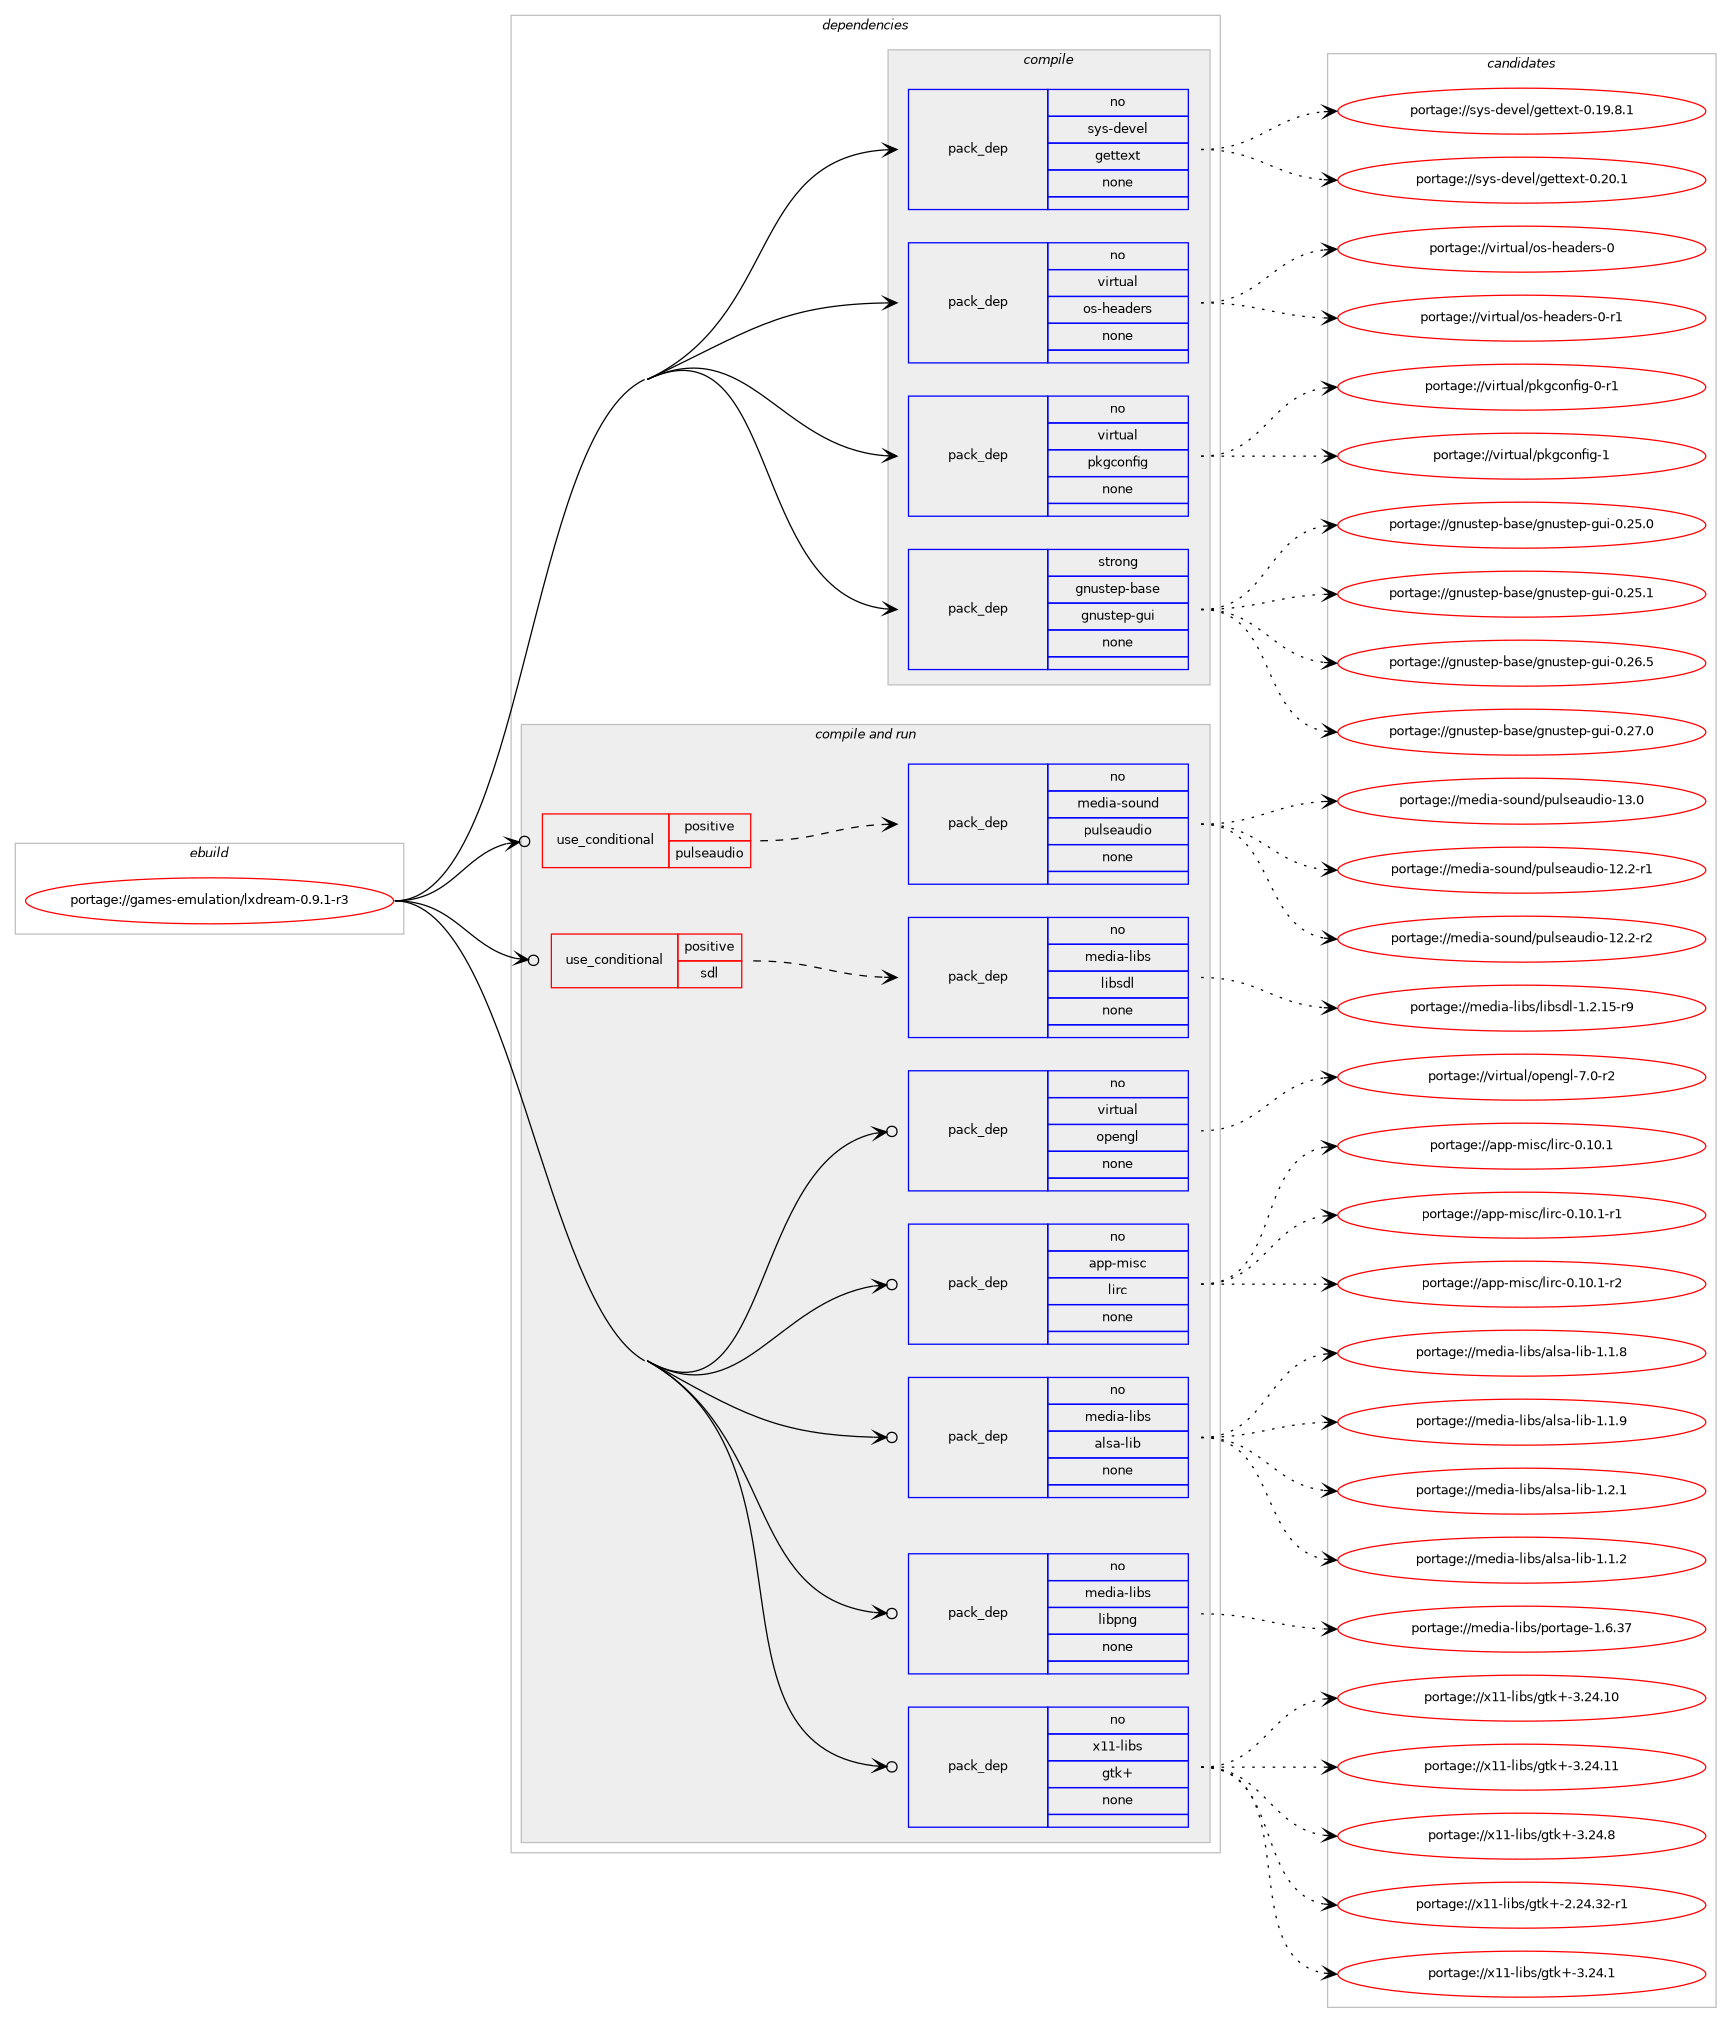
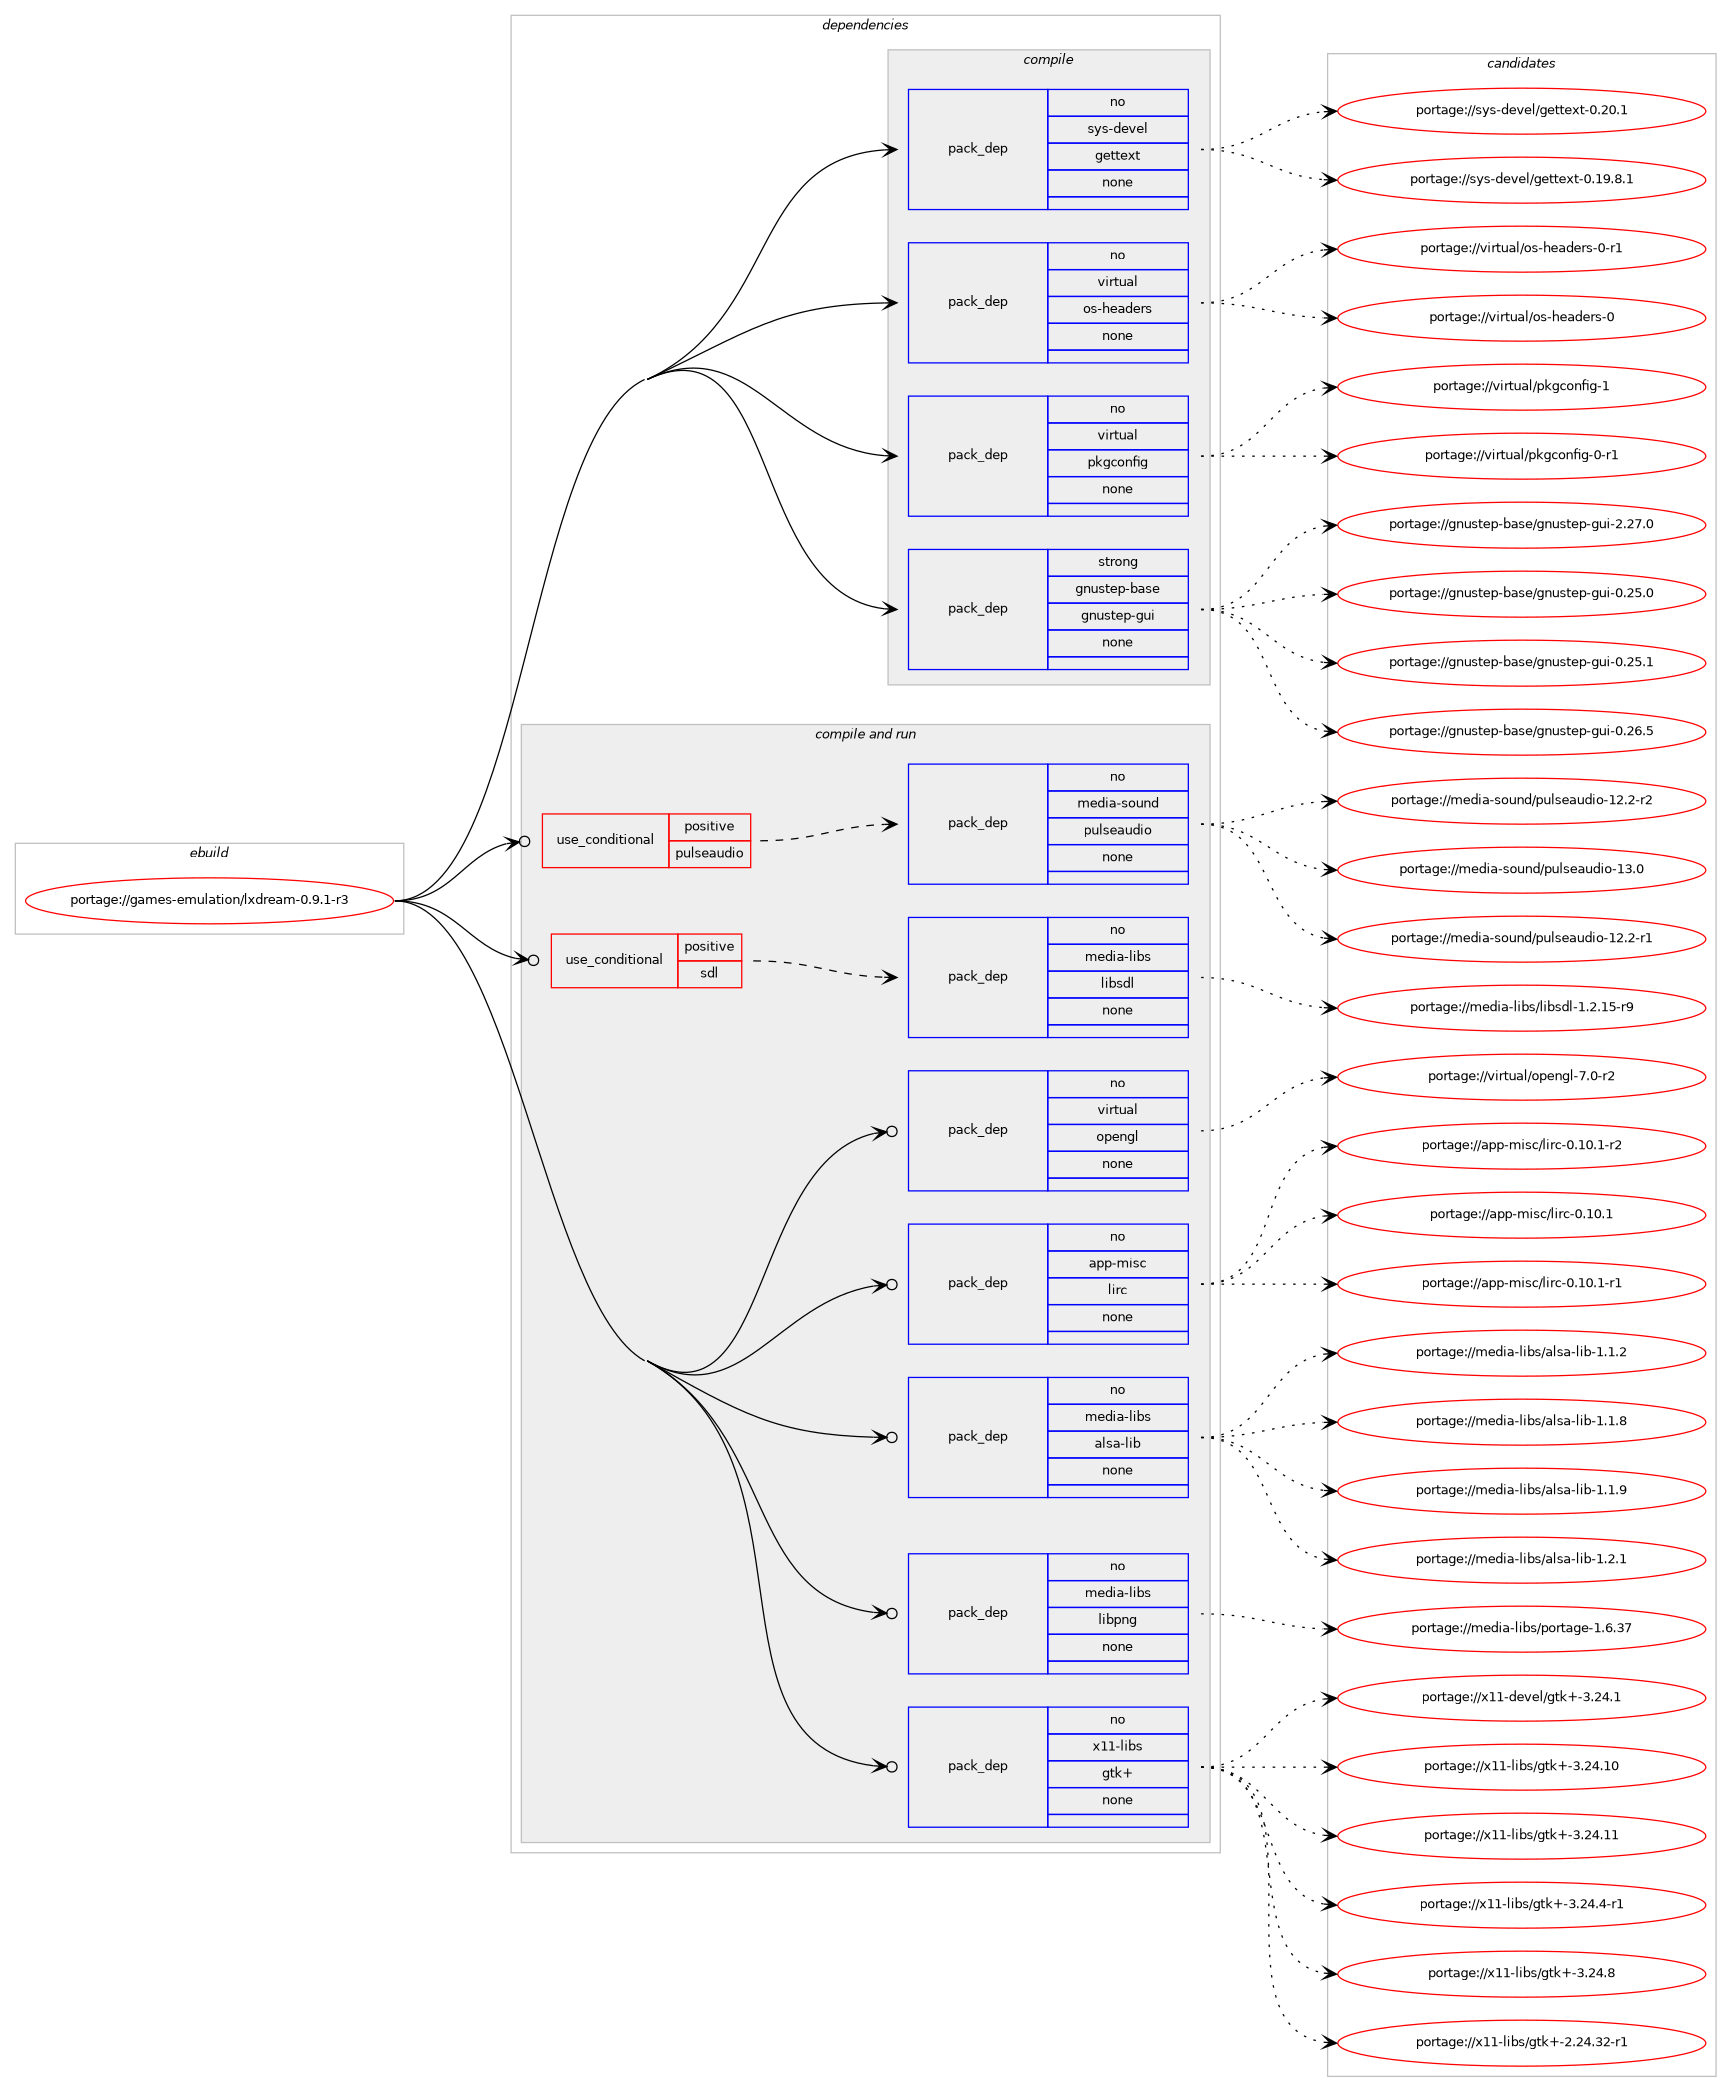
(1522, 732) -> (1522, 525)
none -> (1522, 1905)
(1522, 1974) -> (1522, 1698)
